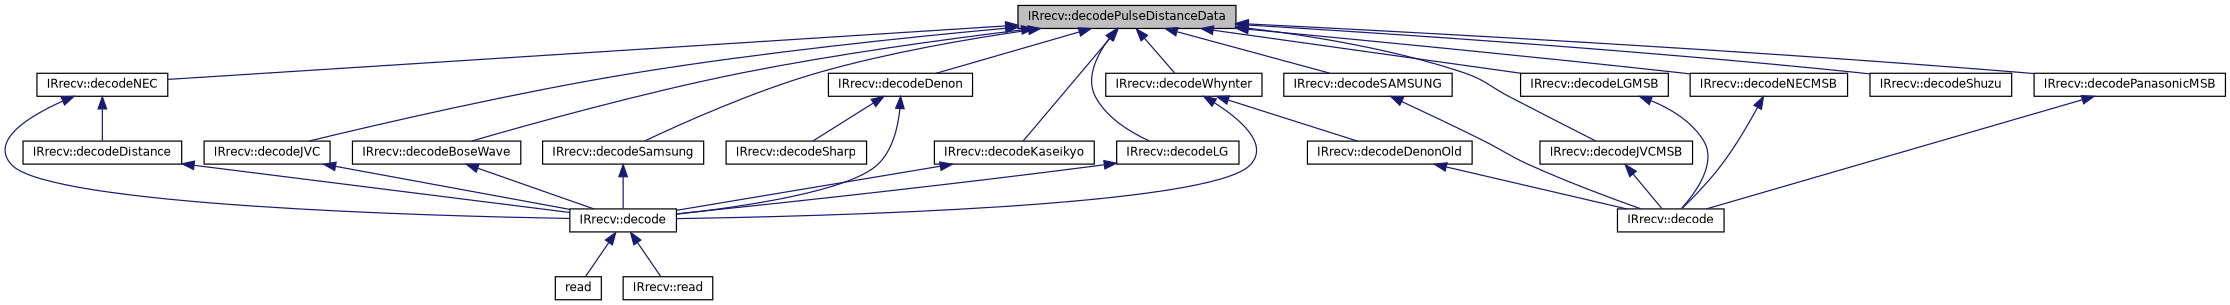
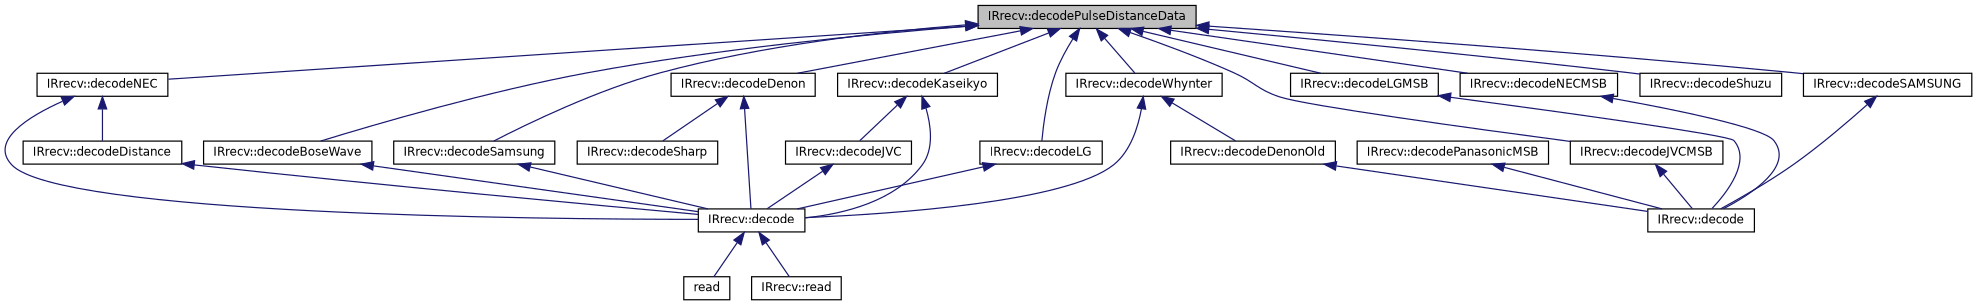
(1661, 47) -> none
(655, 70) -> (879, 123)
